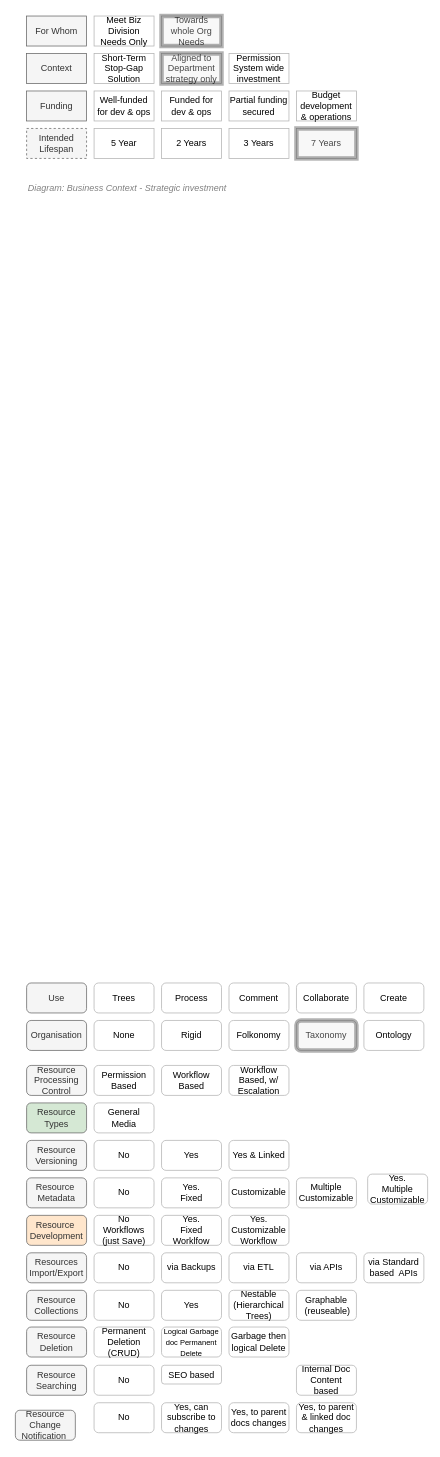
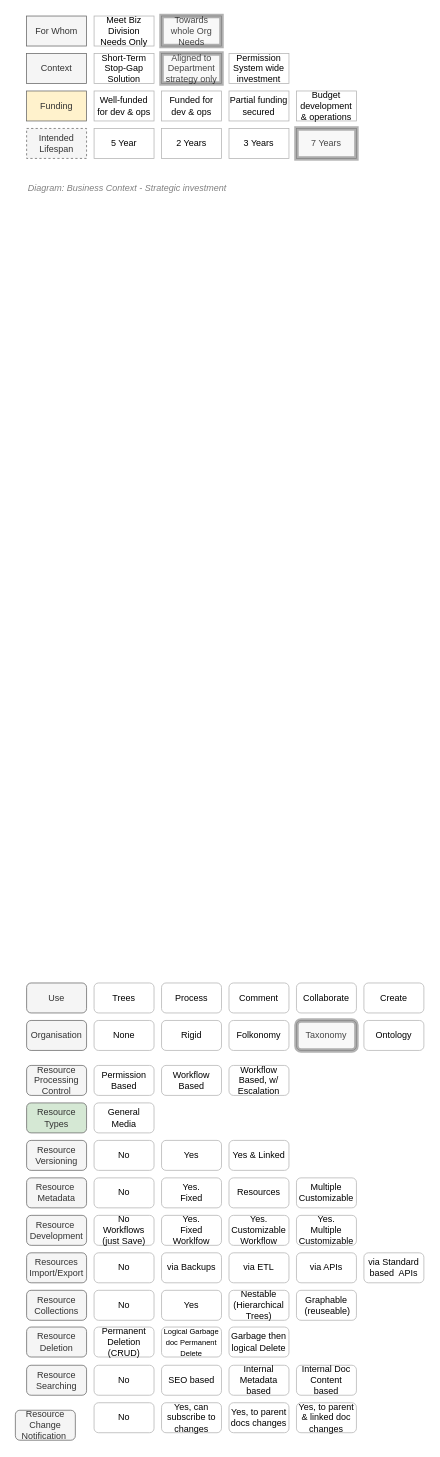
(57, 105) -> (57, 105)
(398, 1189) -> (327, 1230)
(259, 1193) -> (259, 1193)
(57, 1230) -> (57, 1230)
(192, 1375) -> (192, 1380)
none -> (259, 1380)
